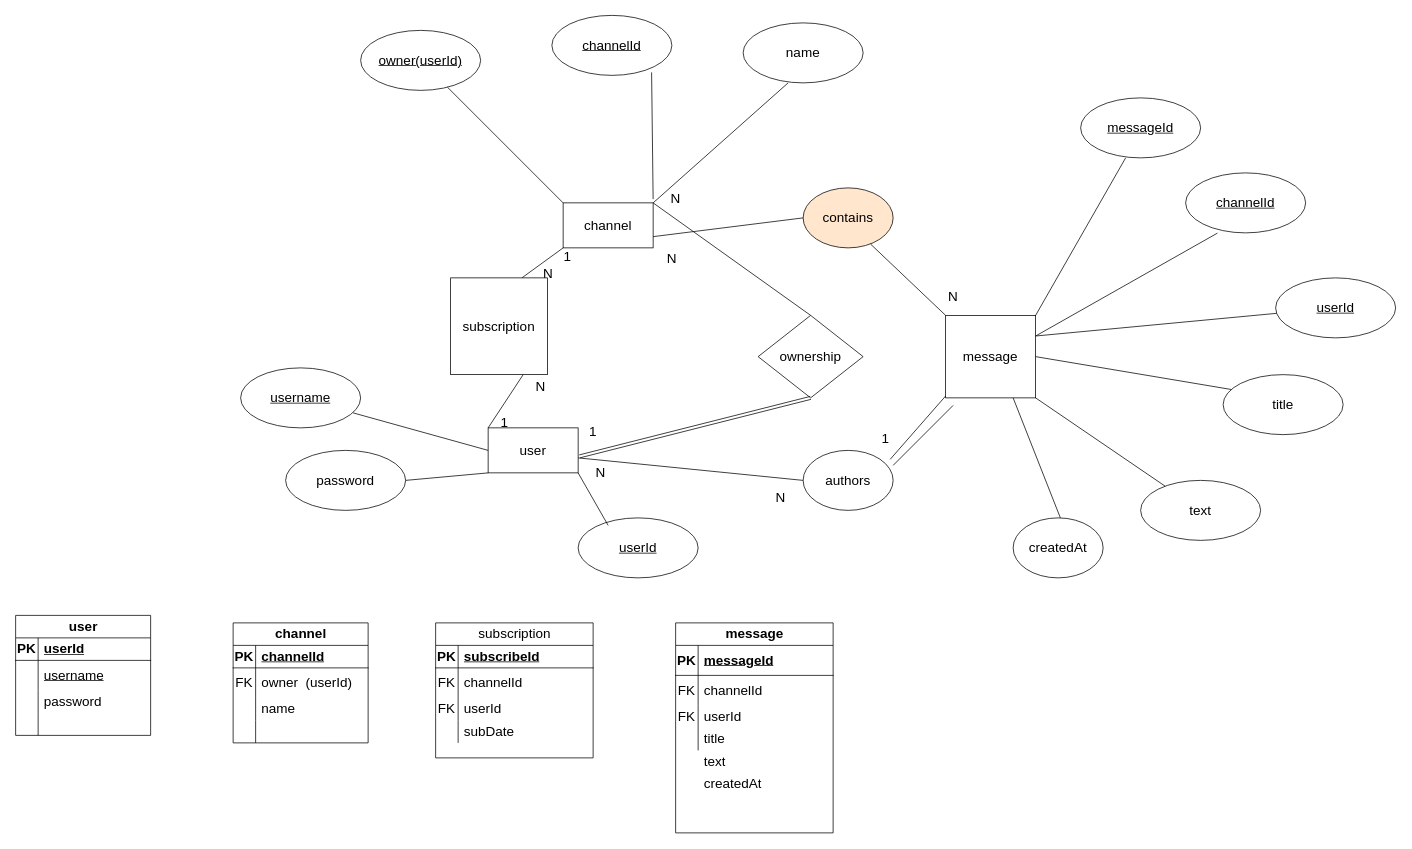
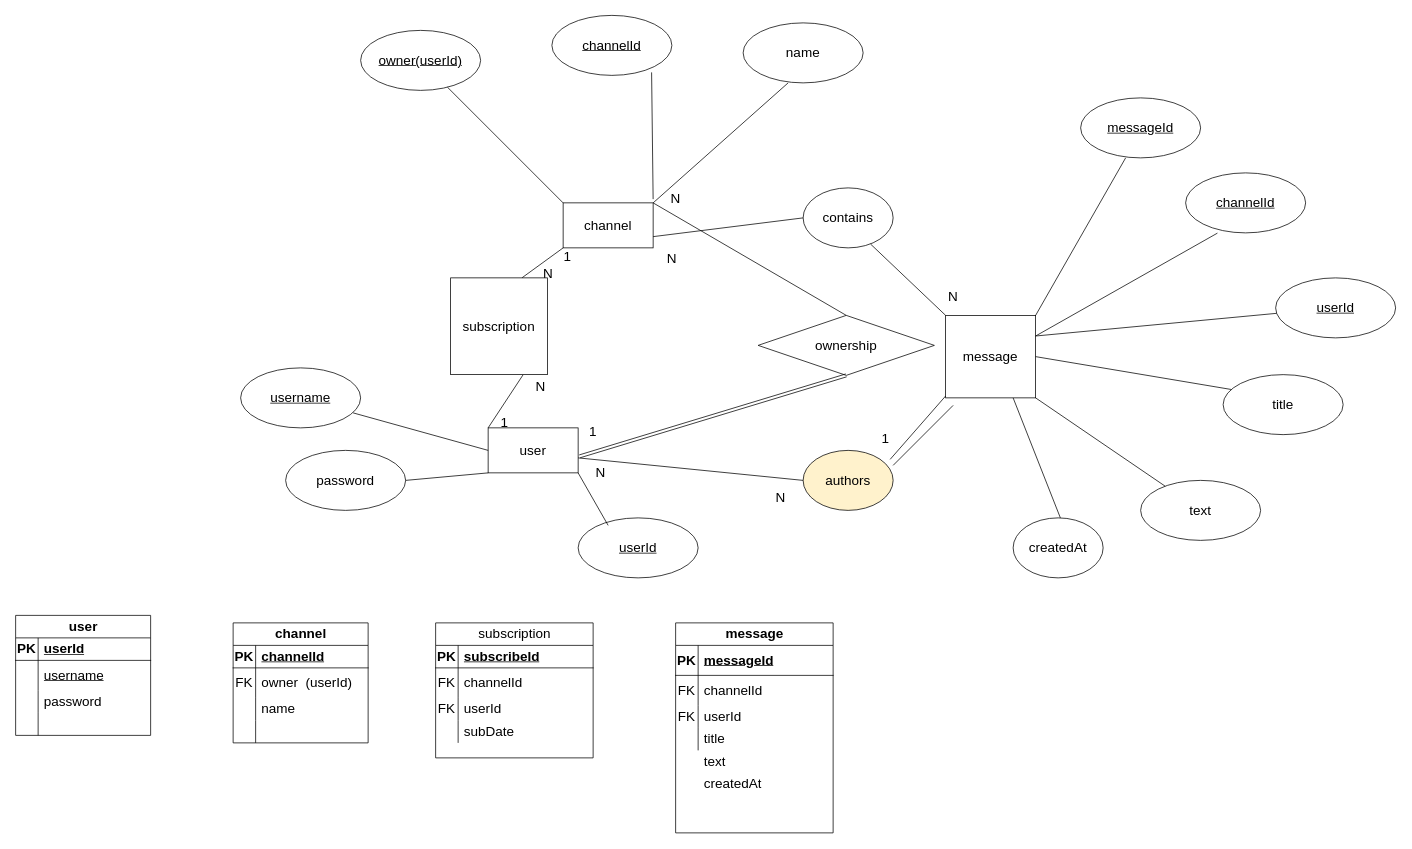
(848, 218) -> (848, 218)
(810, 357) -> (846, 345)
(848, 480) -> (848, 480)
